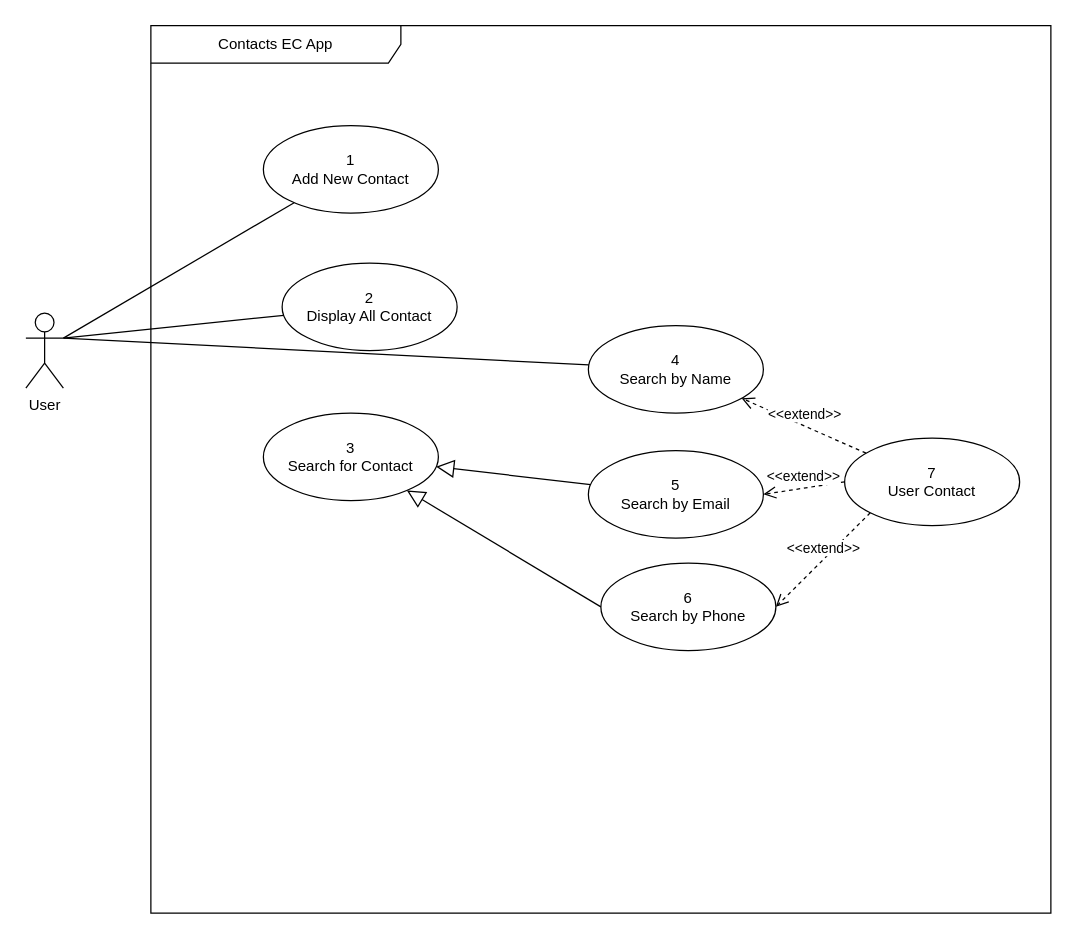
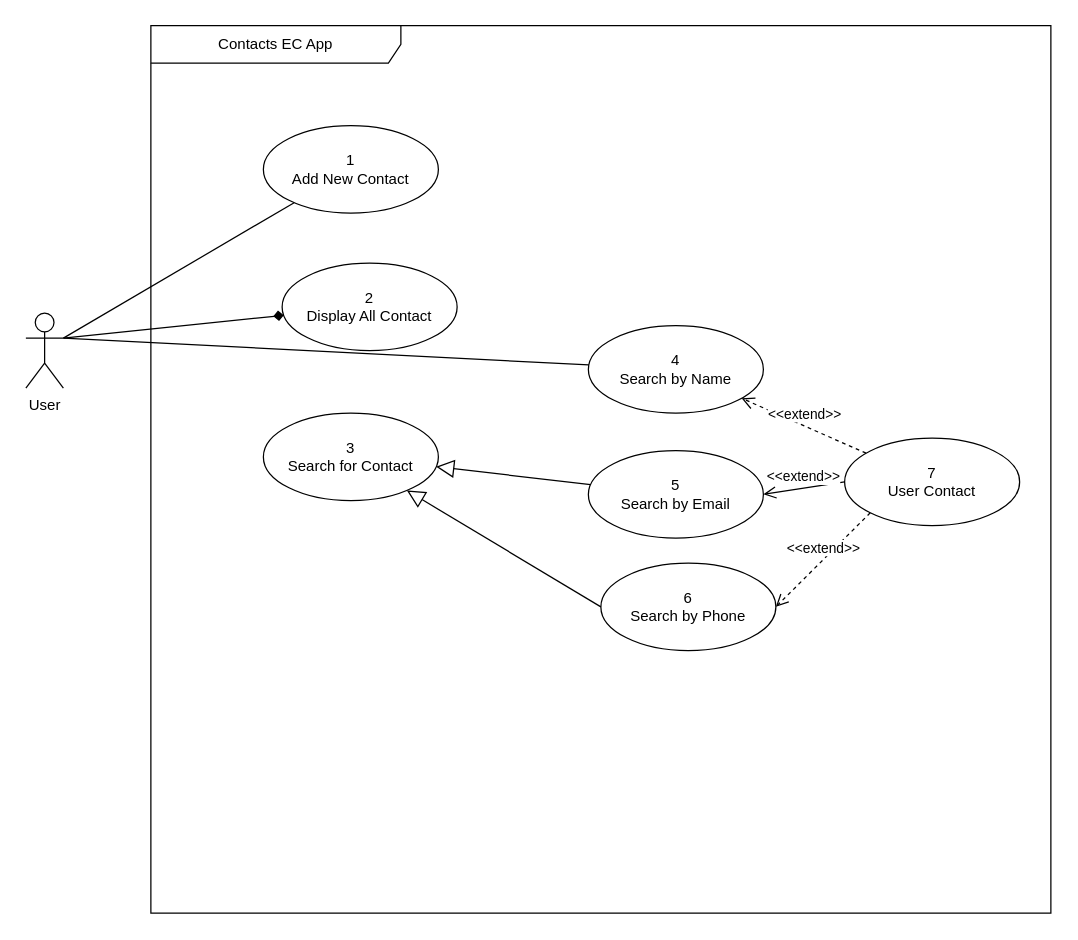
(278, 316) -> (273, 316)
(798, 489) -> (798, 489)
